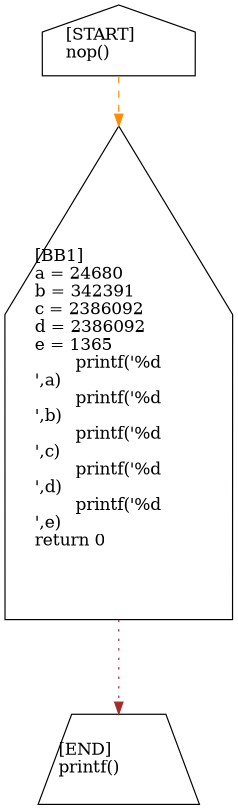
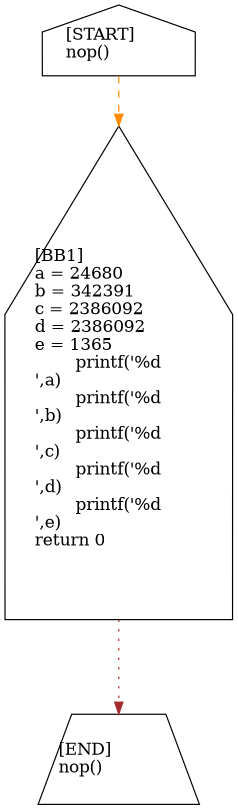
(119, 759) -> (119, 759)
